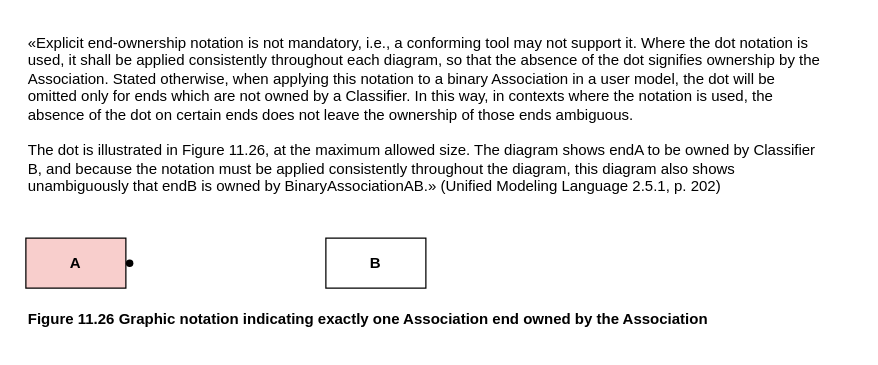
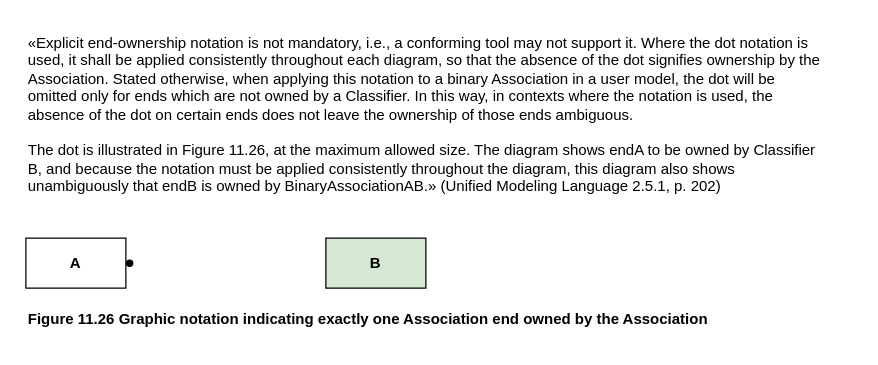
(76, 263) -> (76, 263)
(376, 263) -> (376, 263)
